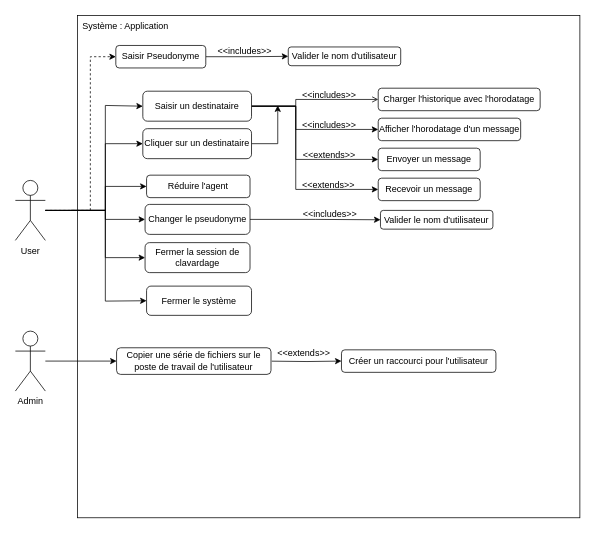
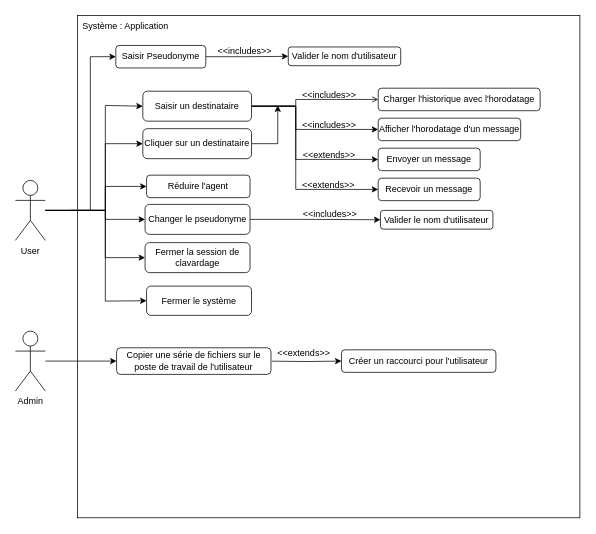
(90, 123) -> (90, 123)
